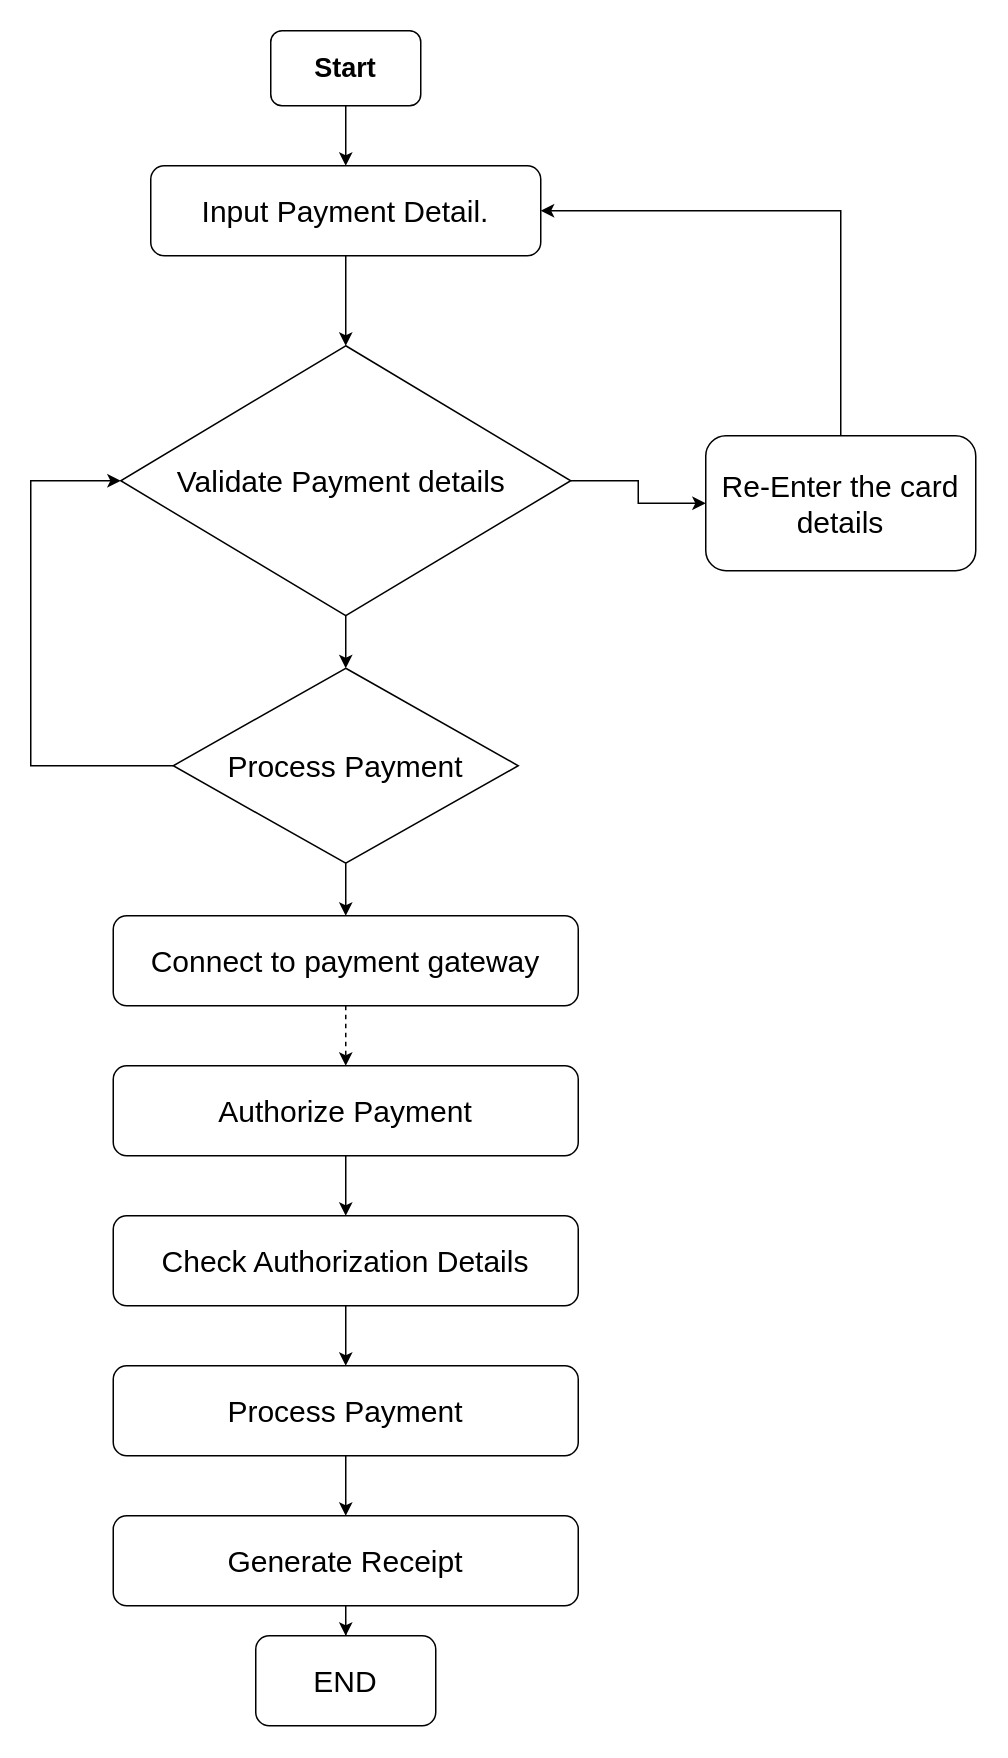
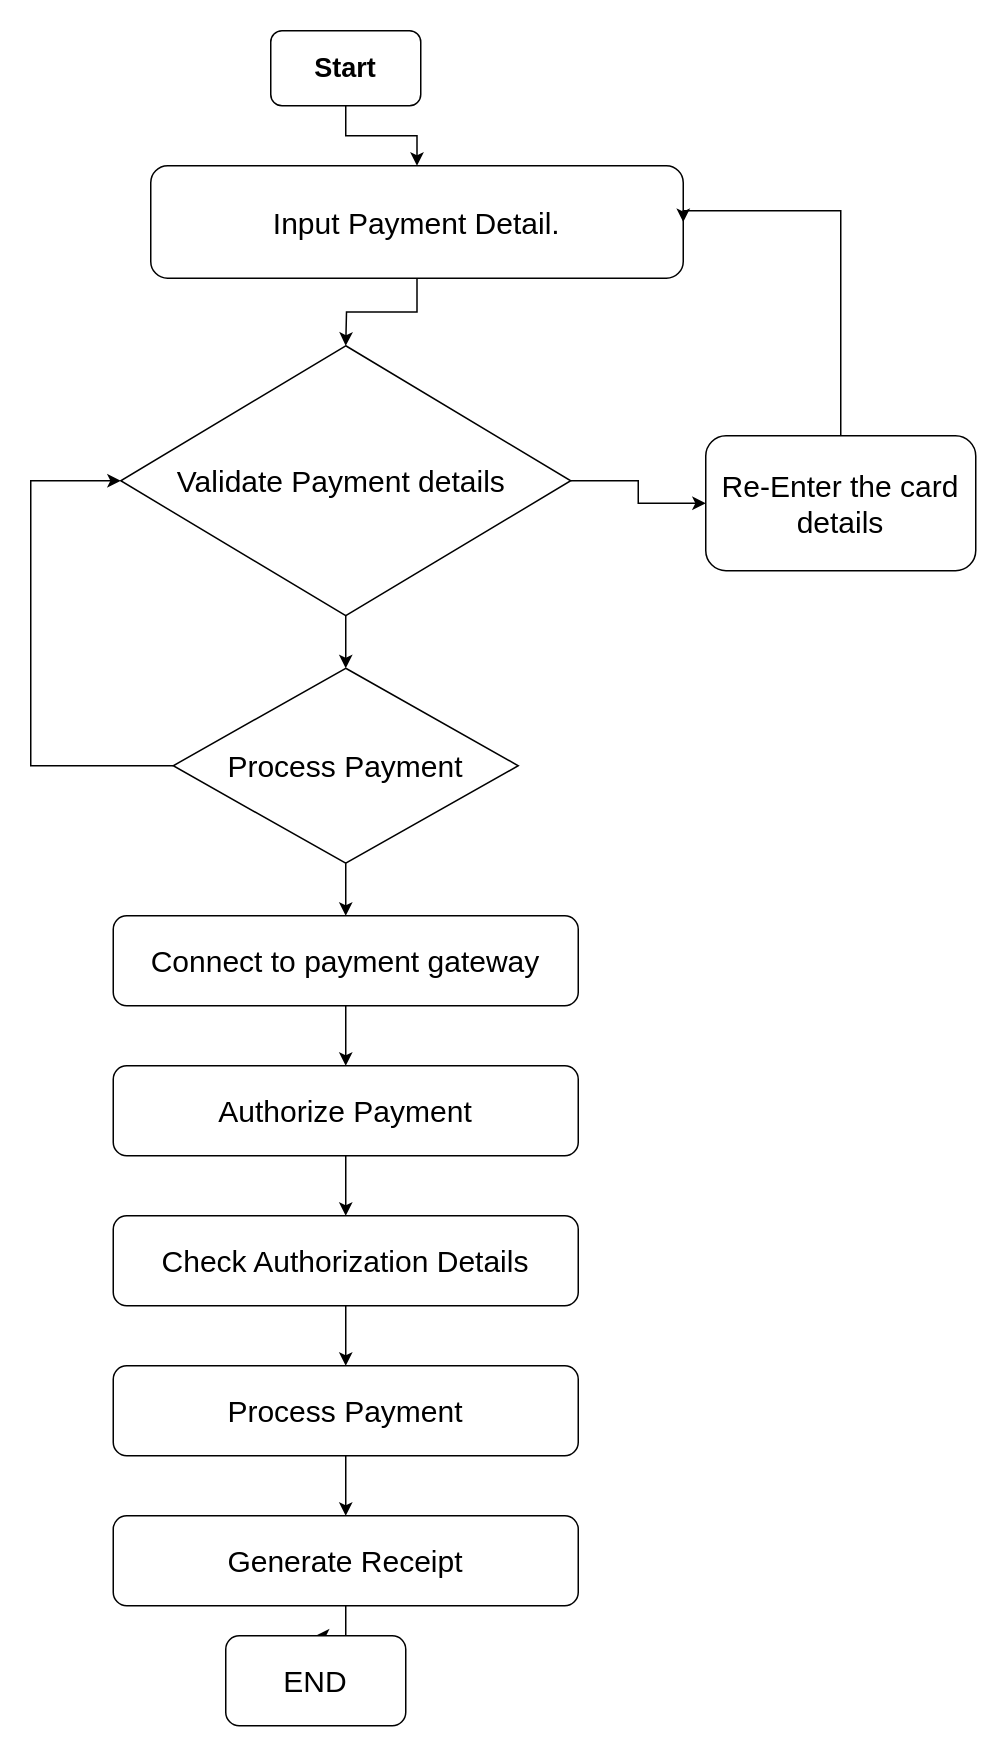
(346, 211) -> (417, 222)
(346, 1030) -> (346, 1030)
(346, 1681) -> (316, 1681)
